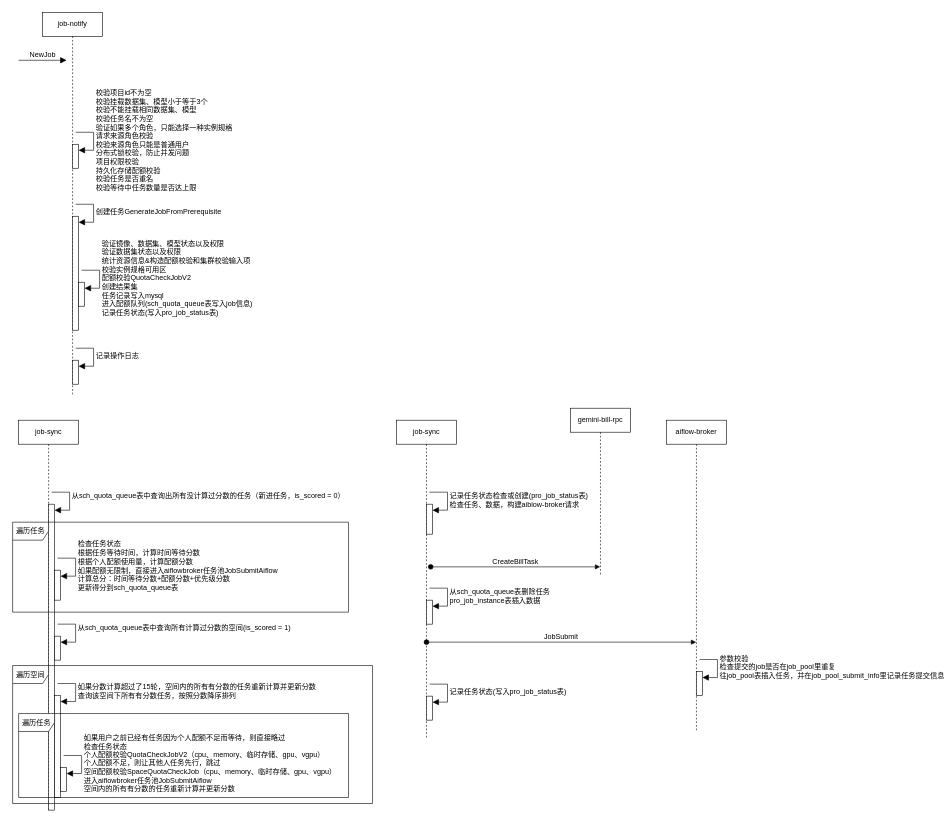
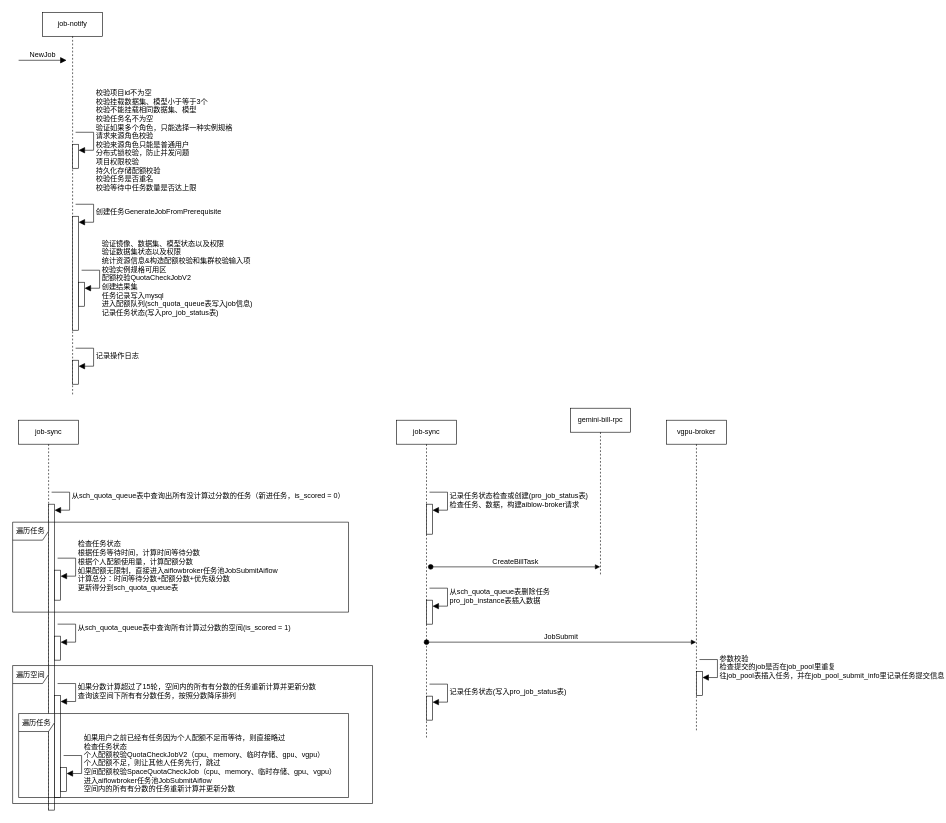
(696, 432) -> (696, 432)
